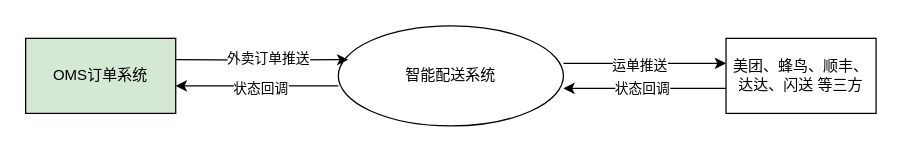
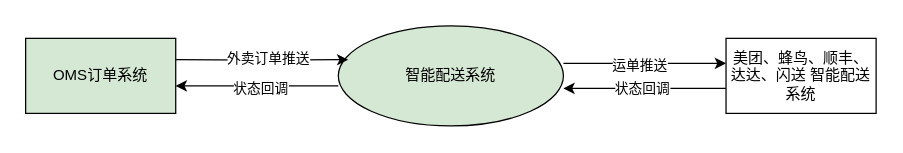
(451, 76) -> (451, 76)
(801, 76) -> (801, 76)
